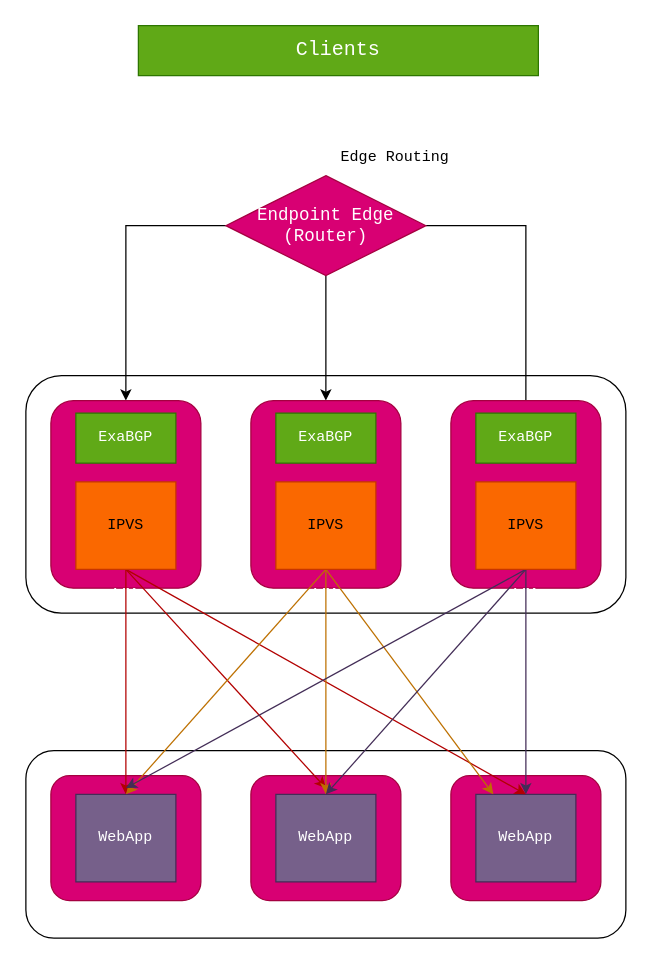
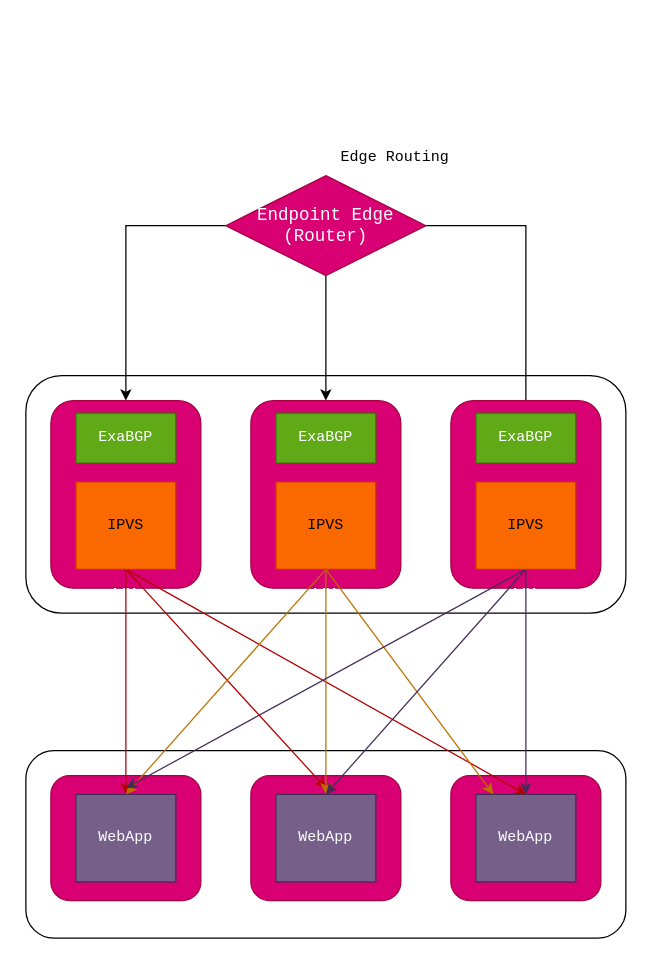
(338, 51) -> none
